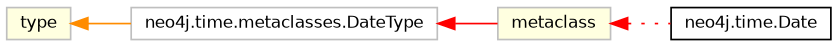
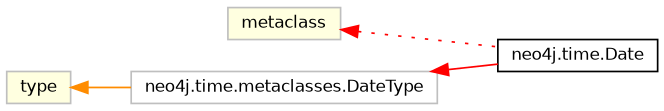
(476, 24) -> (473, 67)
